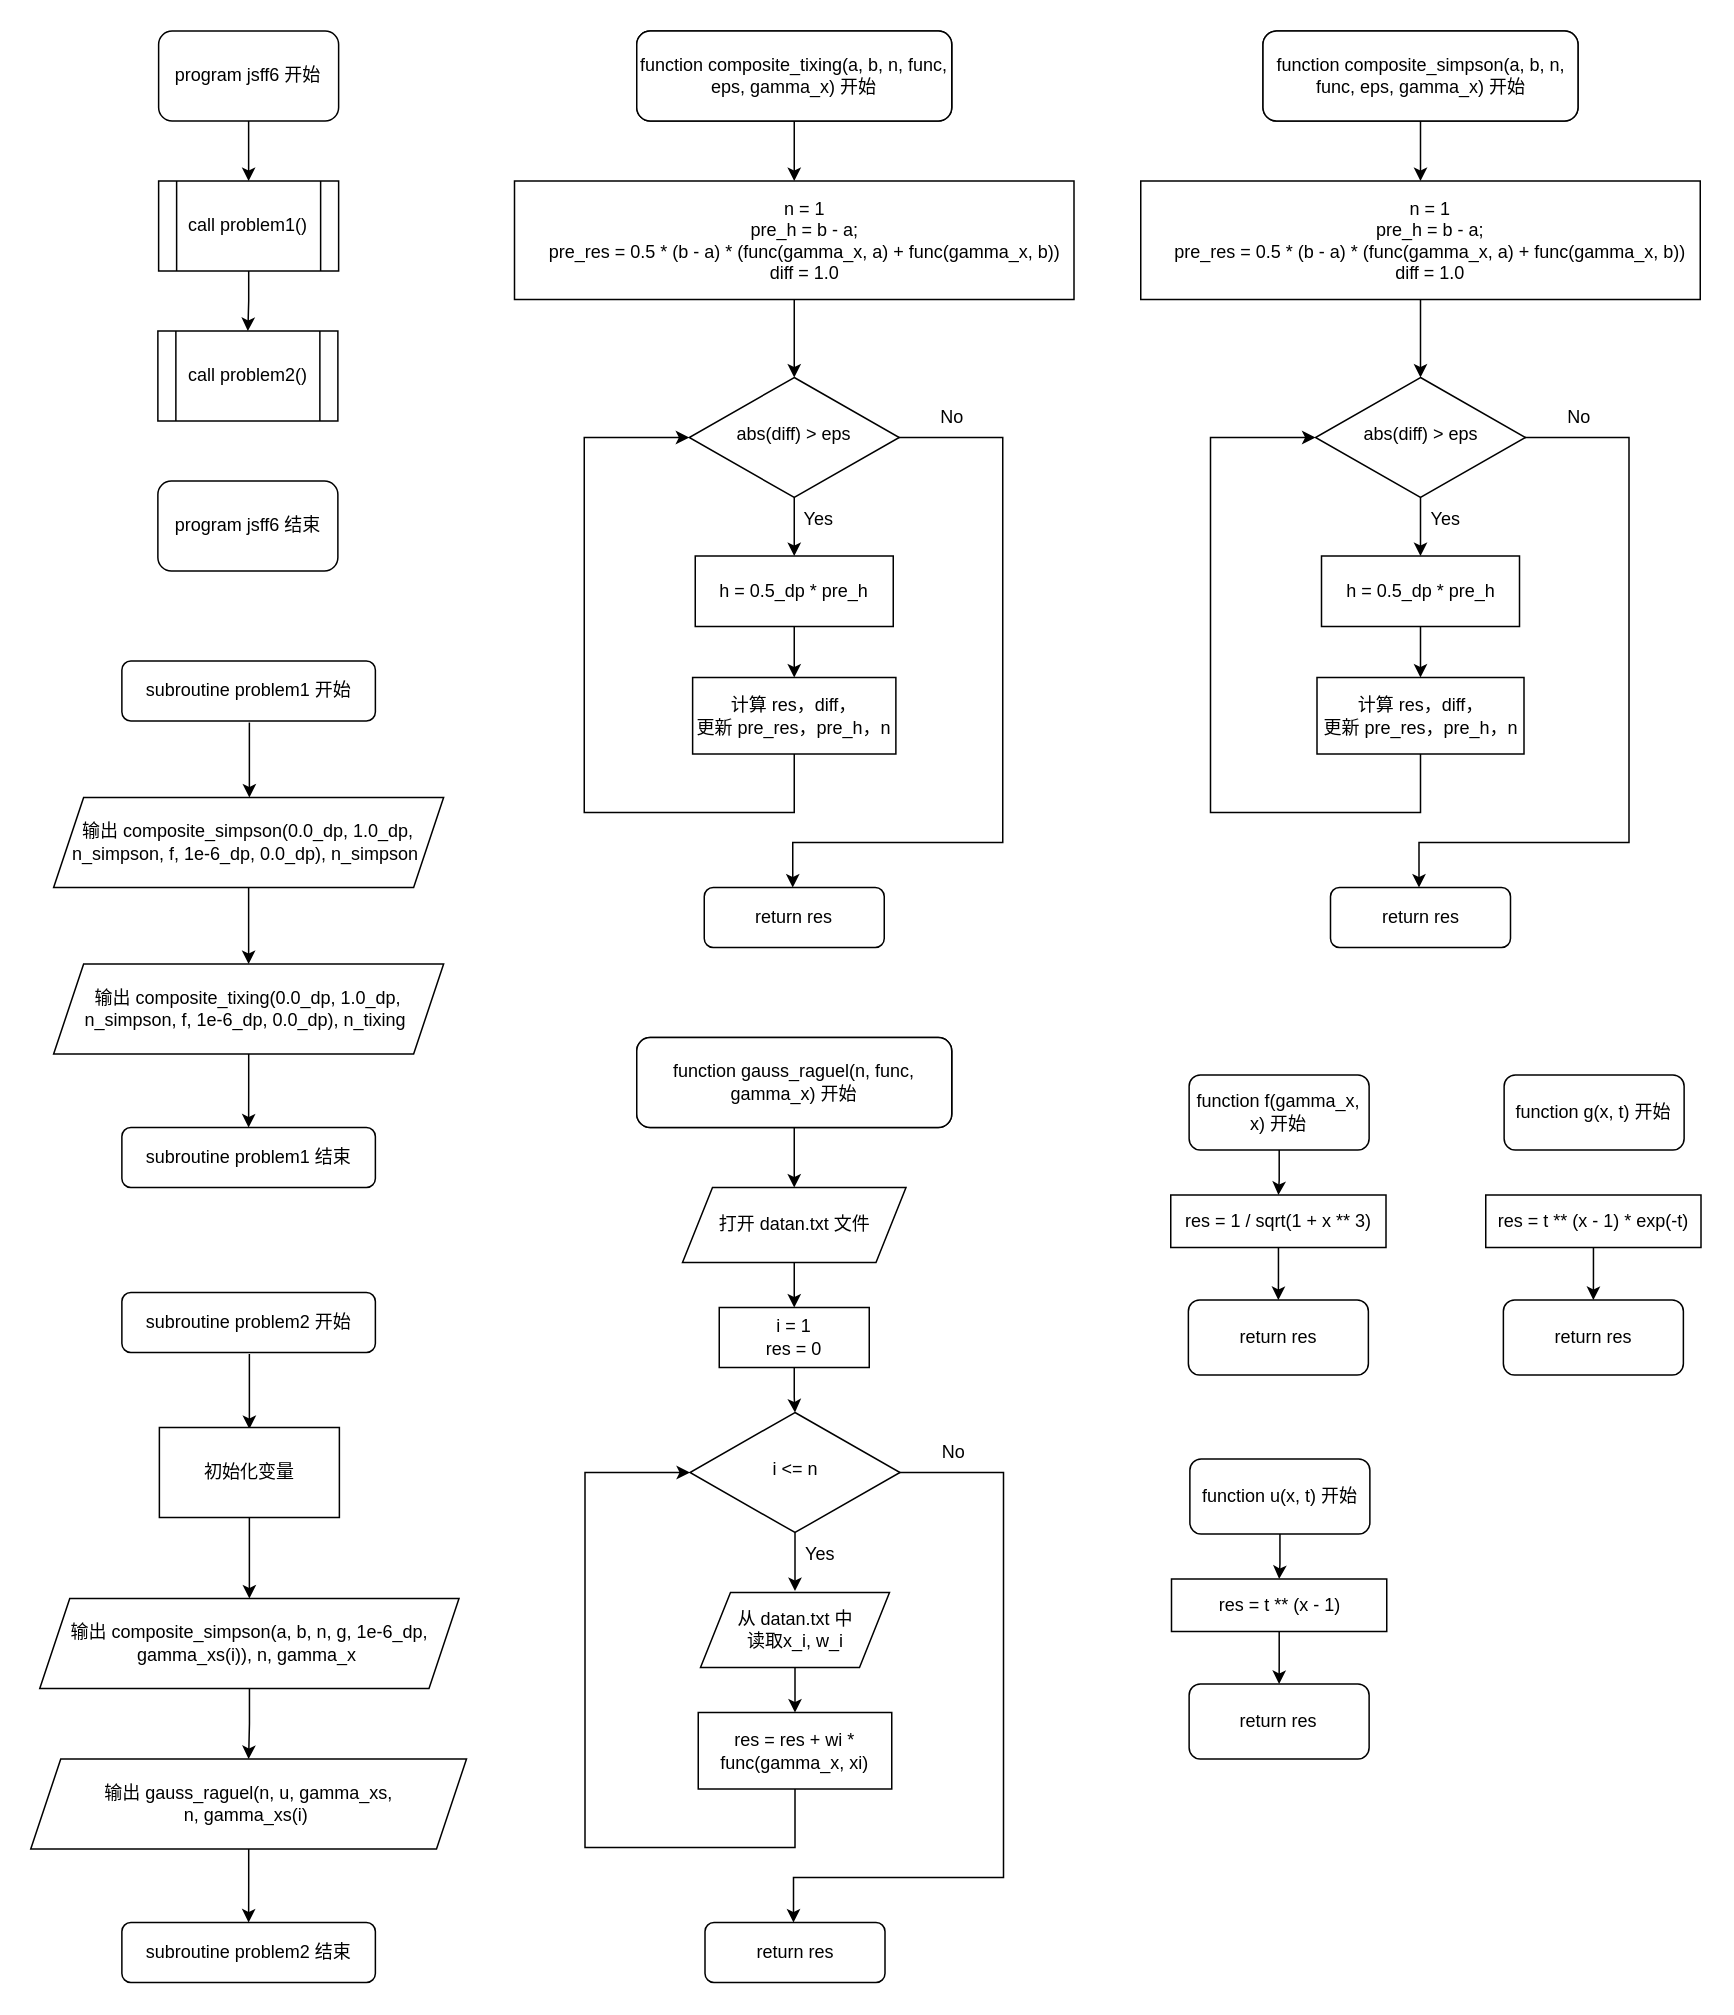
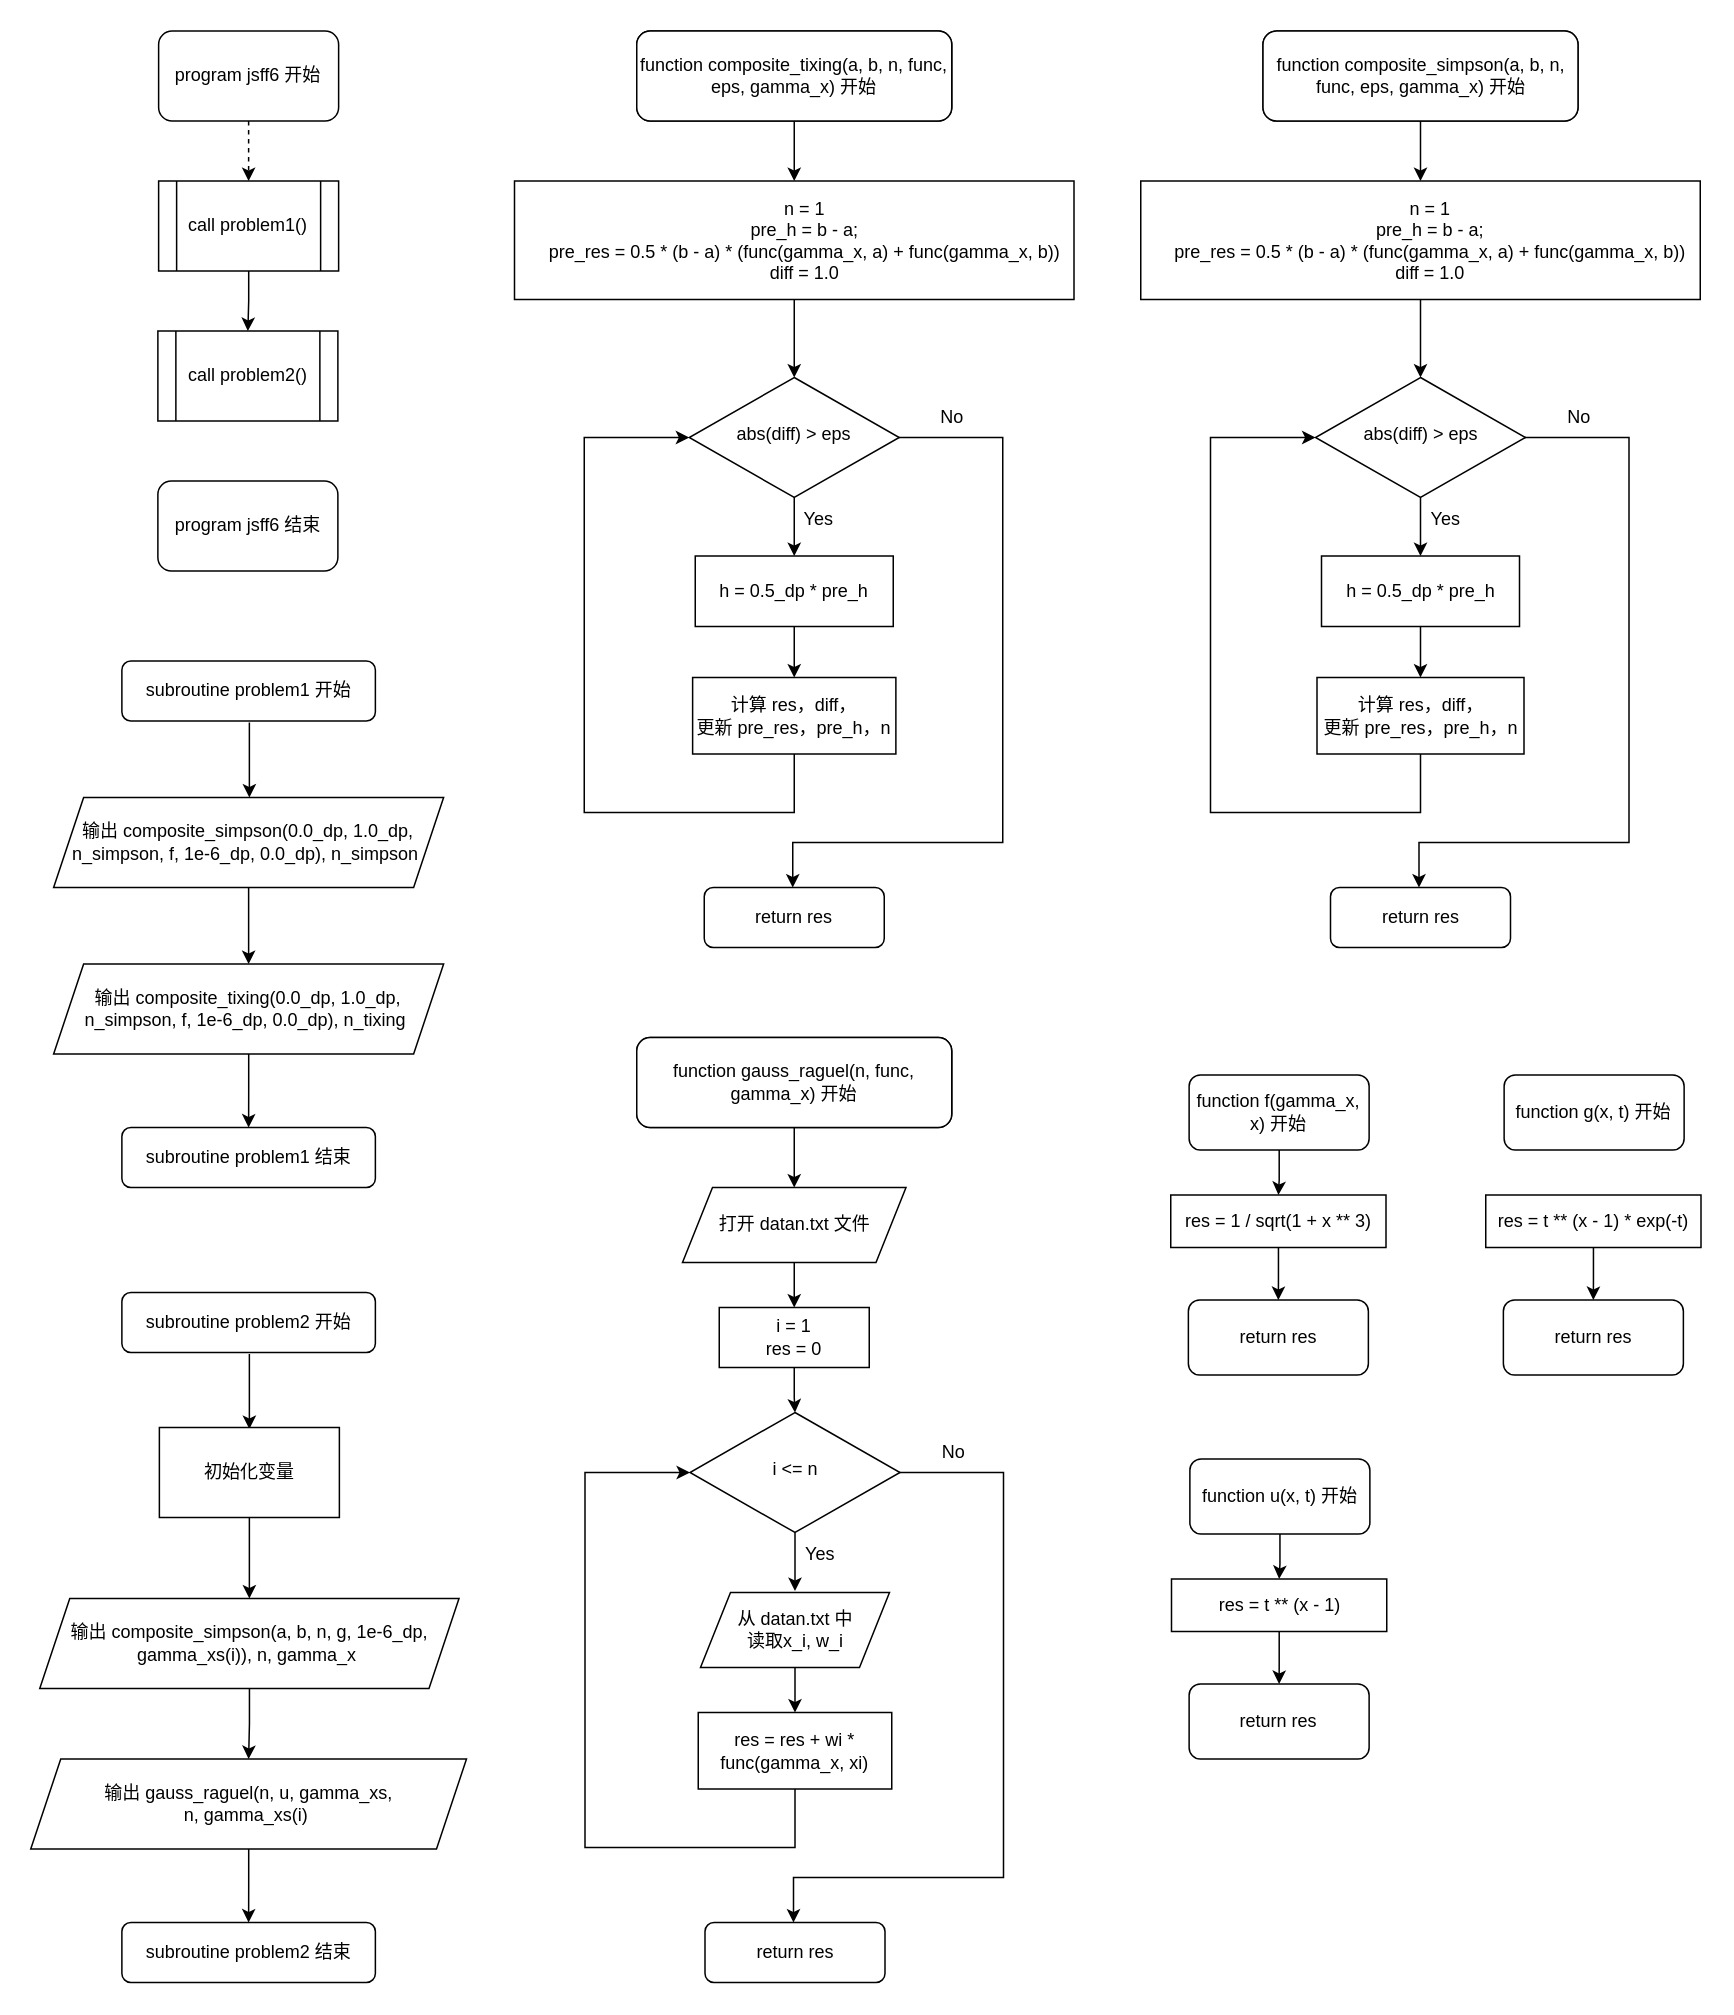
(249, 145) -> (249, 145)
